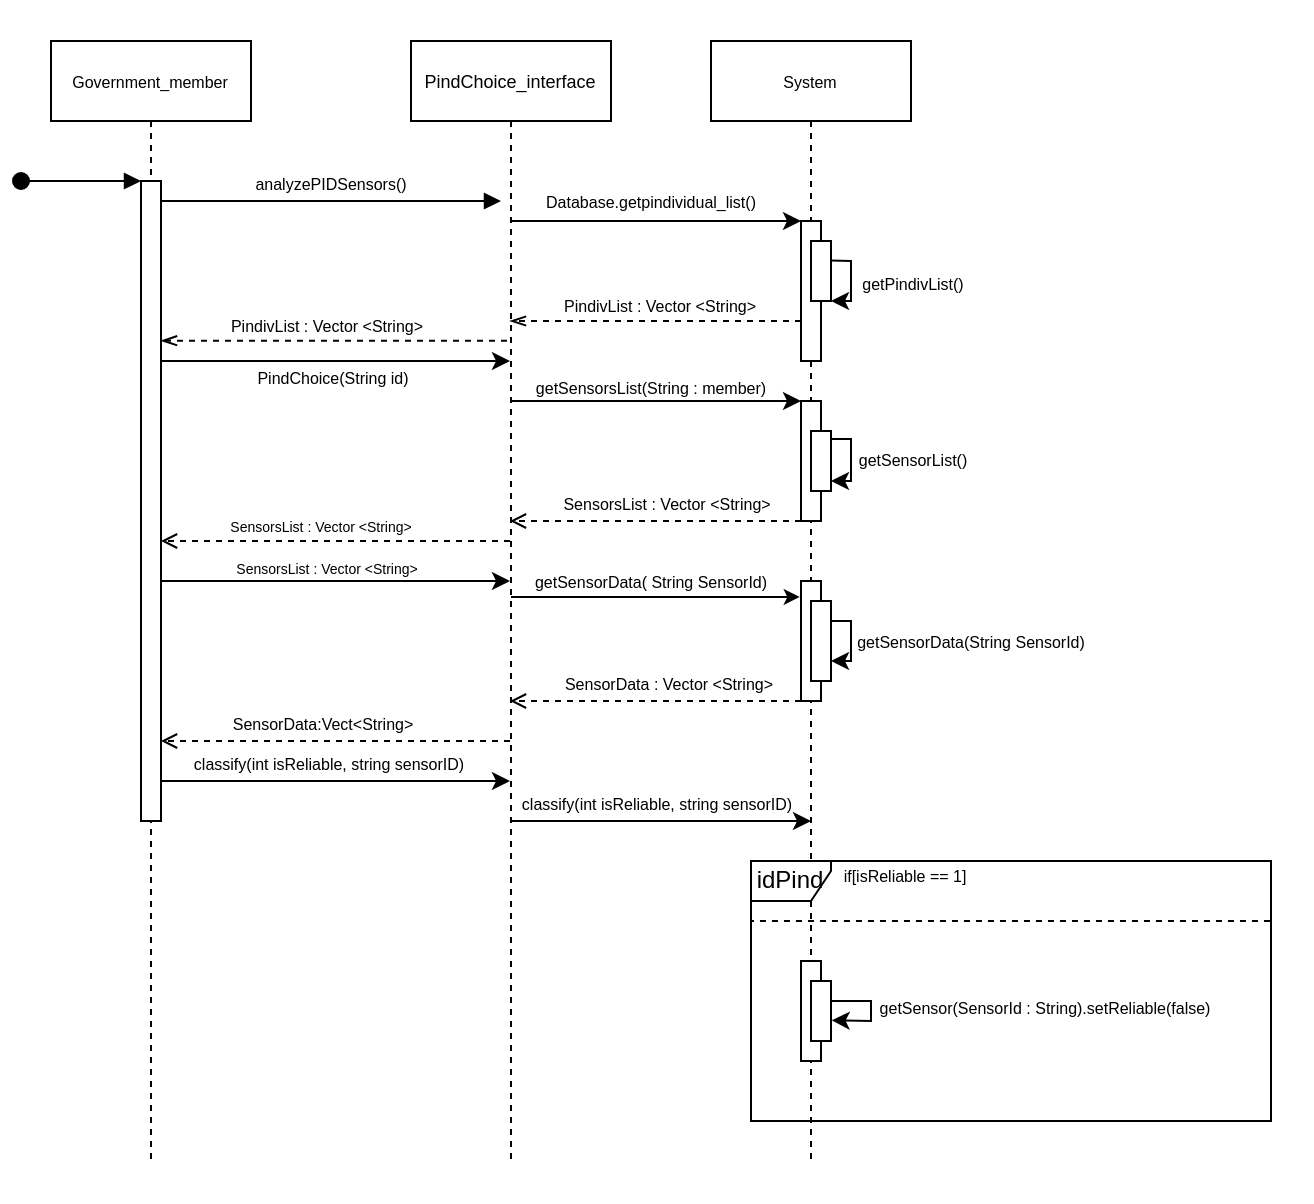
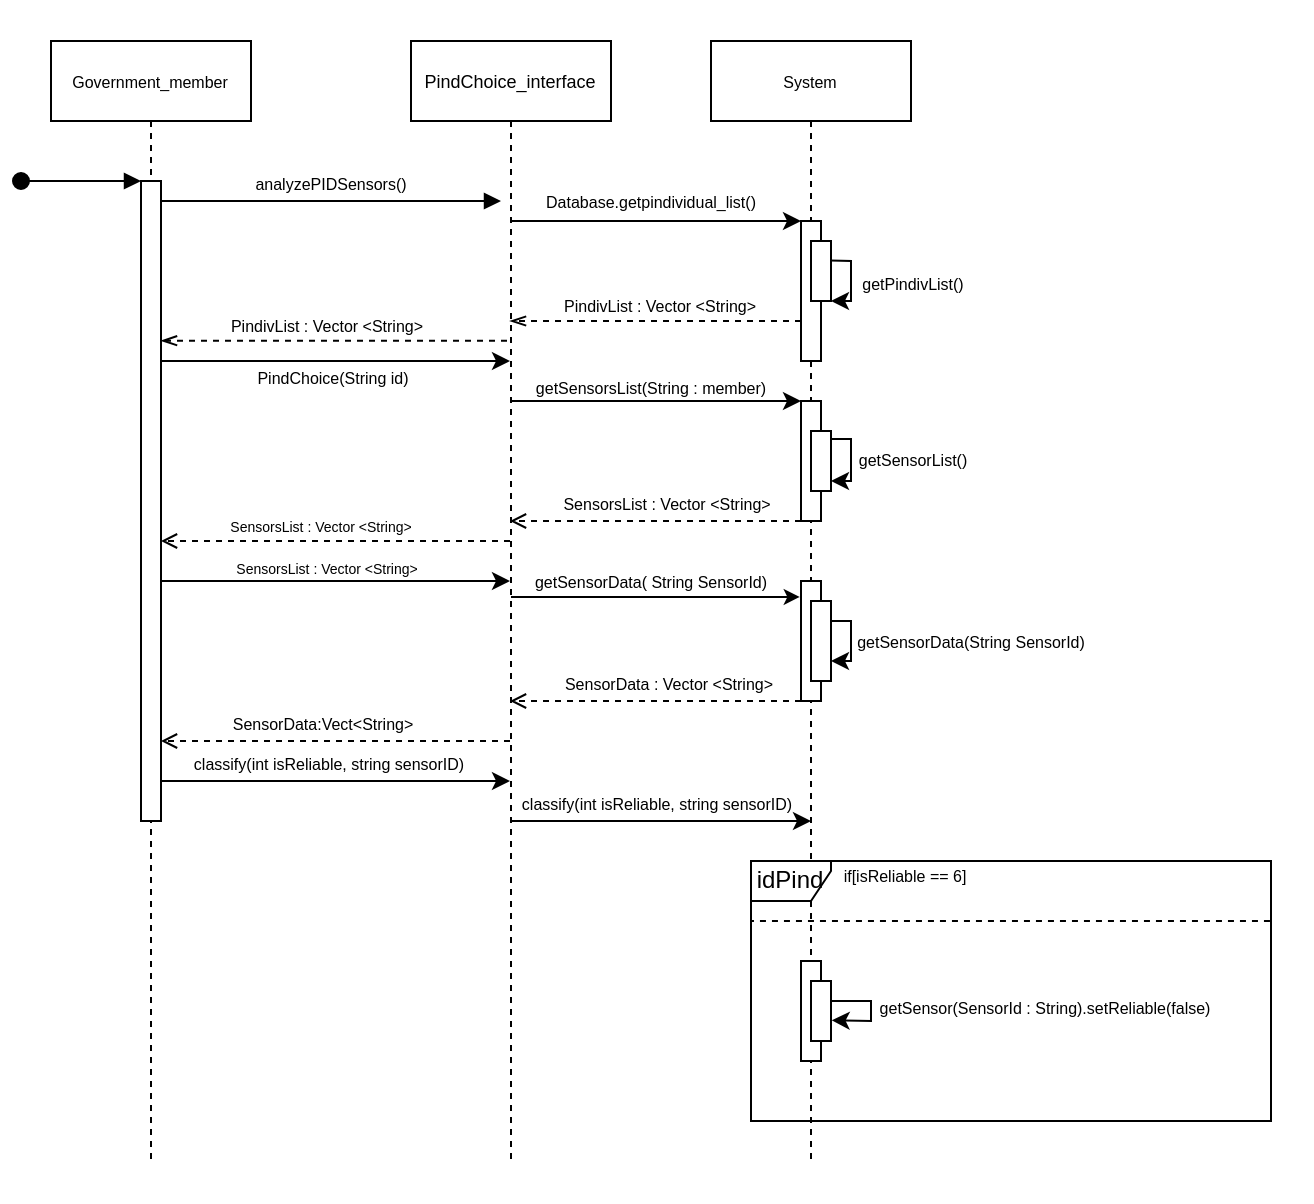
(906, 875) -> (906, 875)
